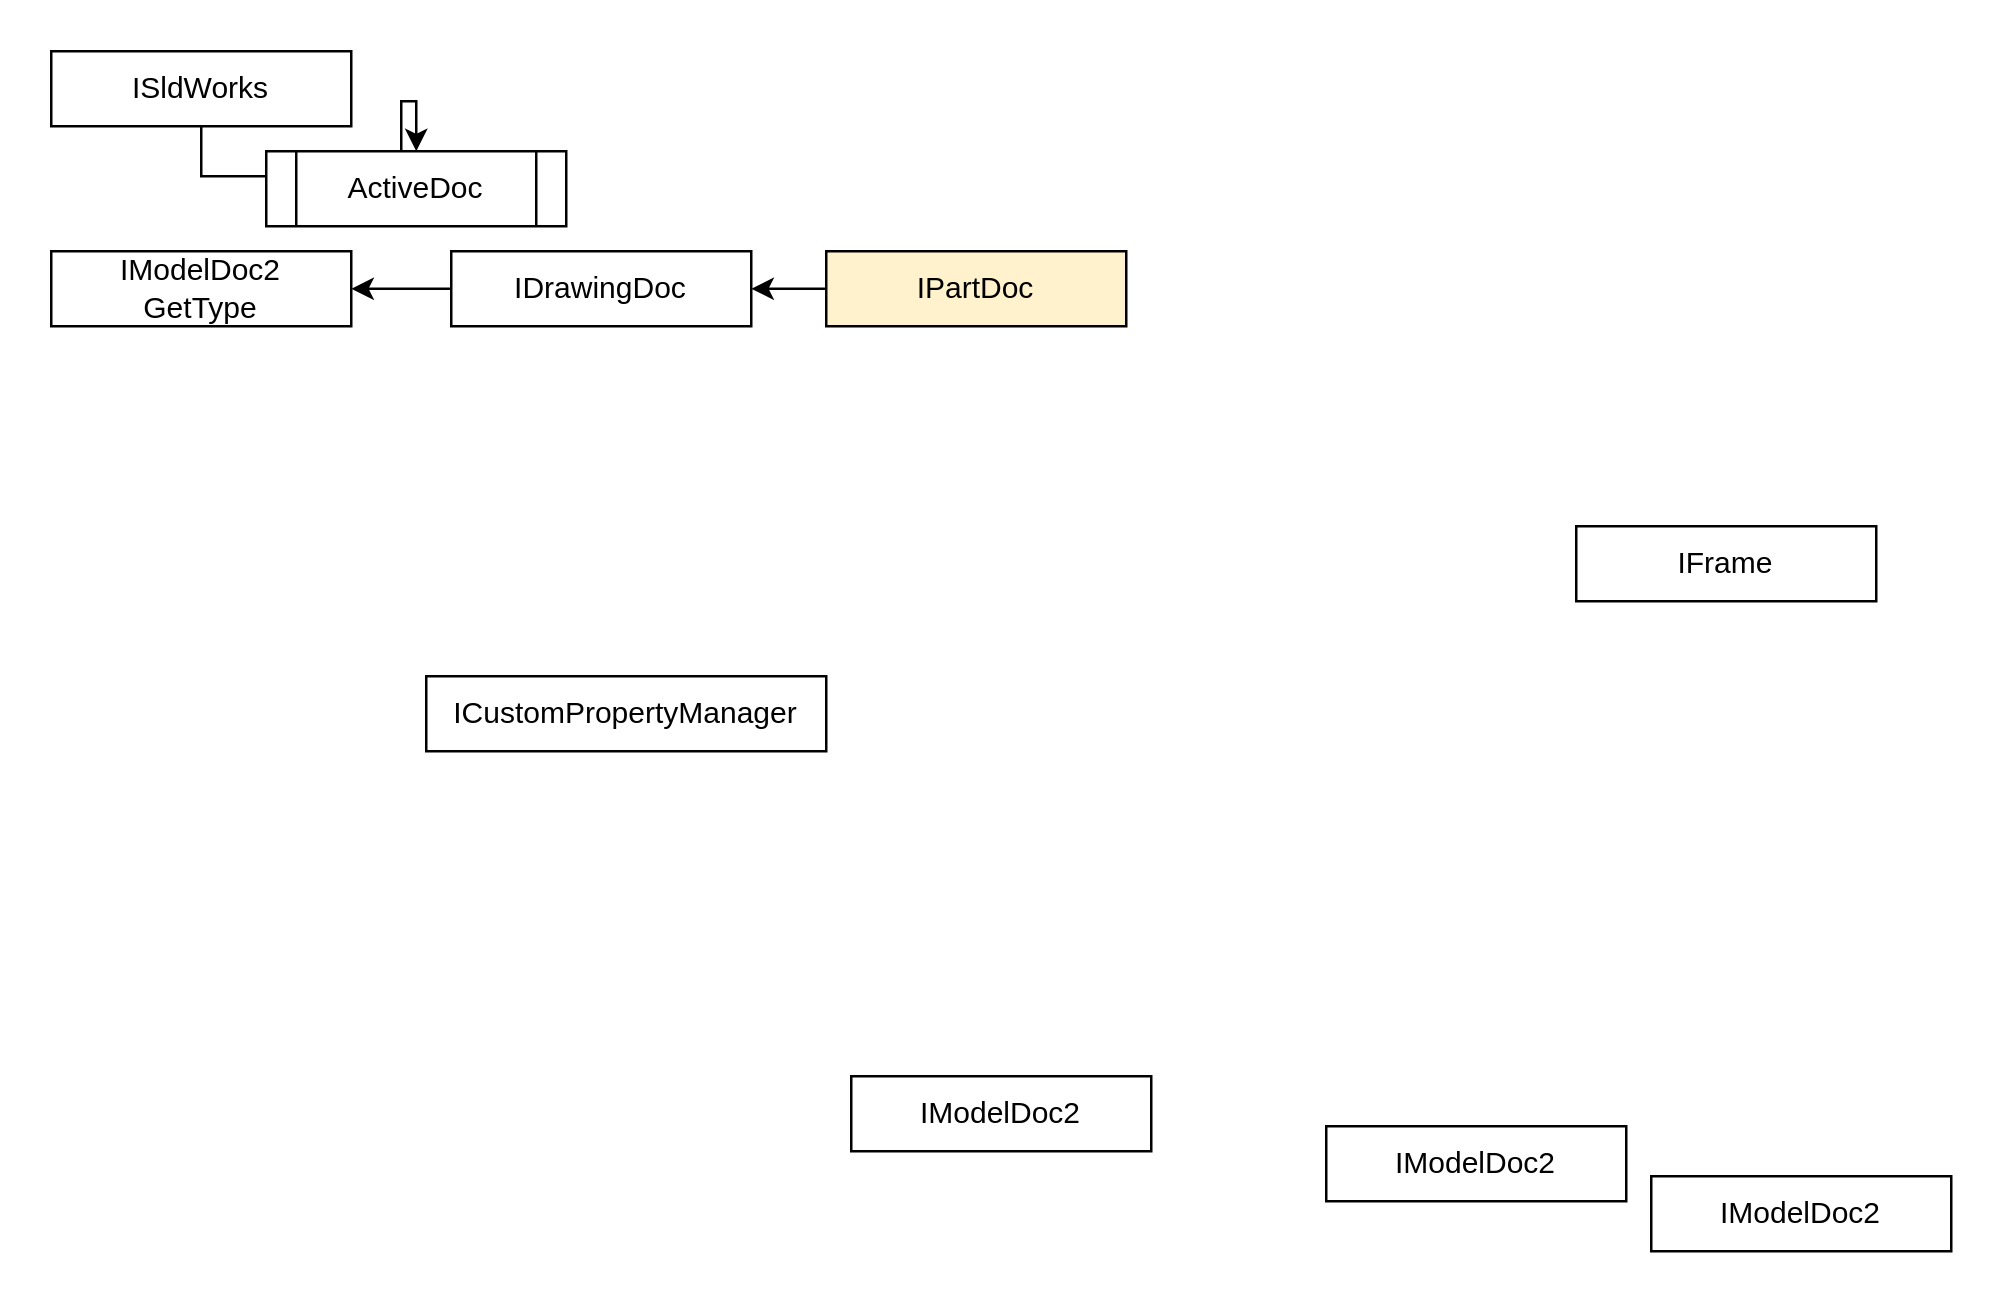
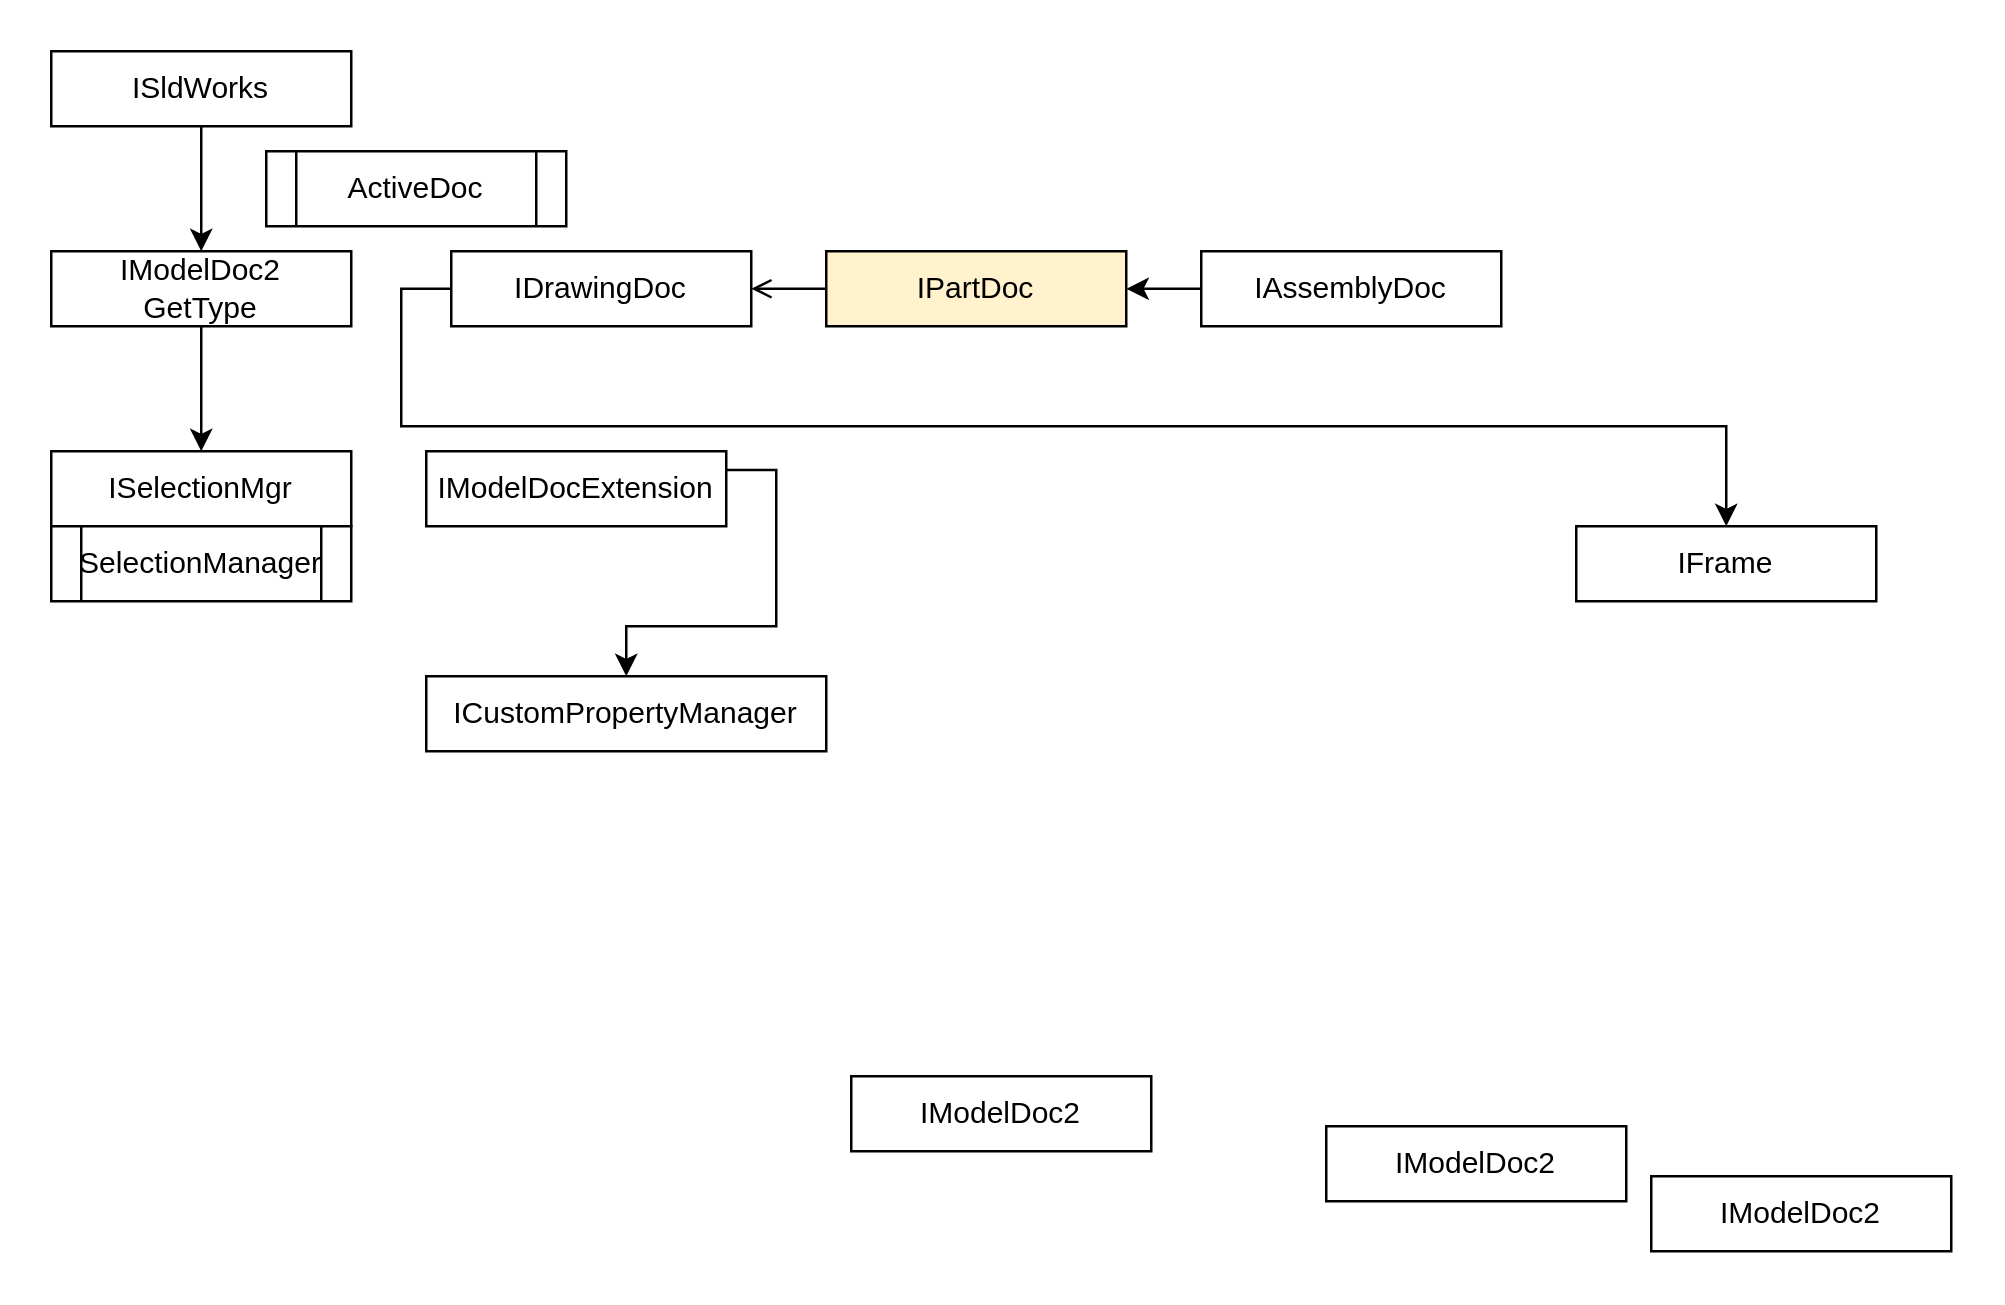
(401, 102) -> (201, 204)
(386, 289) -> (1035, 426)
(769, 289) -> (765, 289)
none -> (1172, 289)
none -> (1351, 289)
none -> (201, 380)
none -> (201, 489)
none -> (576, 489)
none -> (201, 564)
none -> (776, 615)
